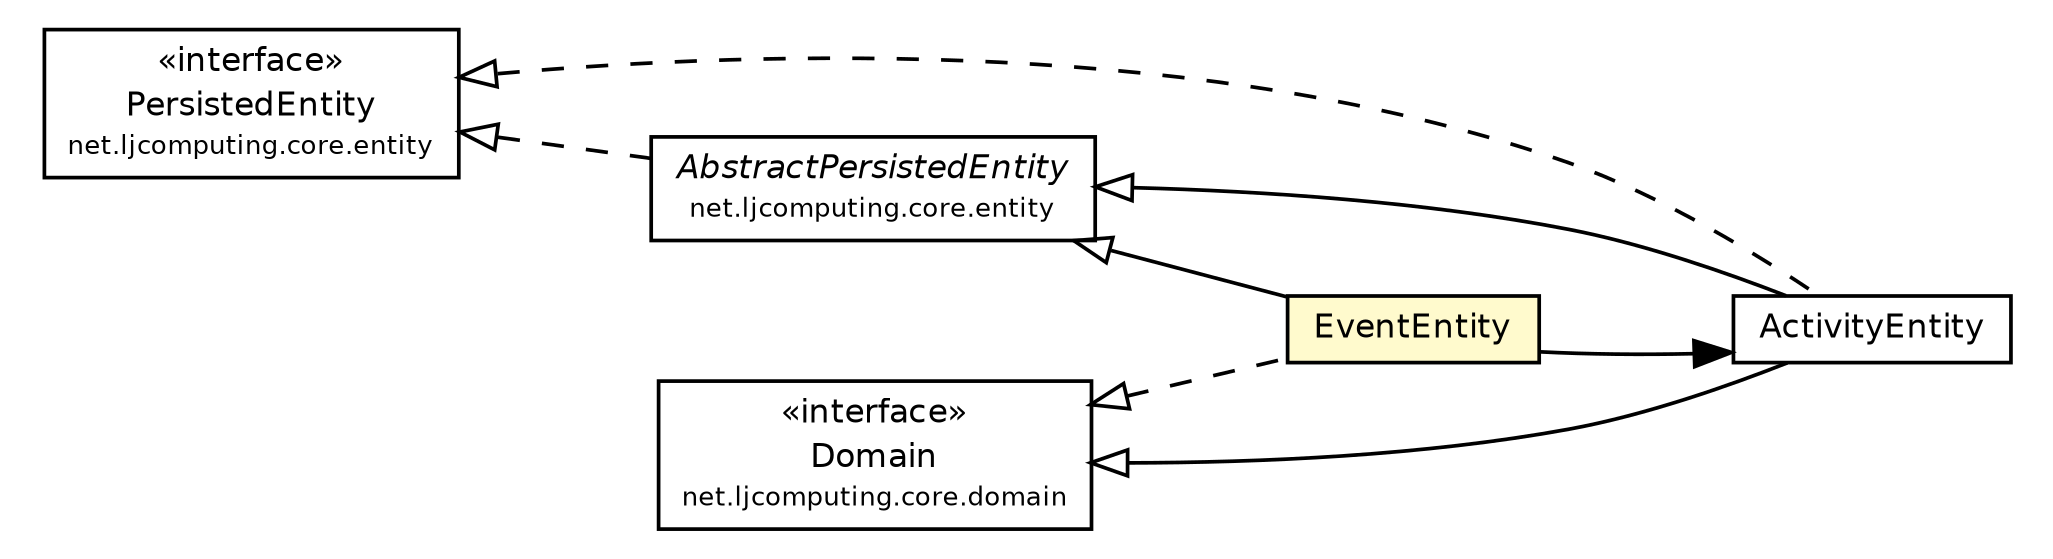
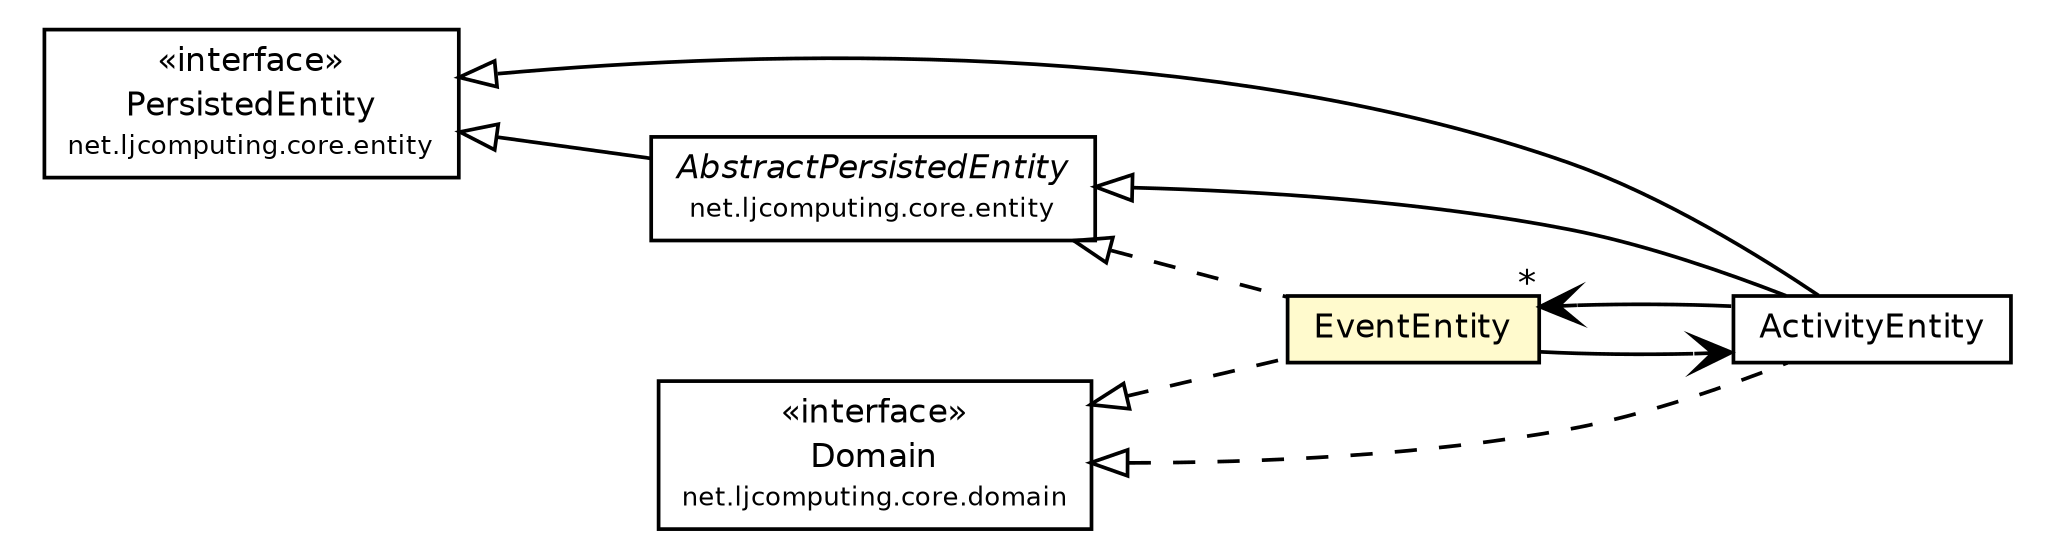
(1179, 78) -> (1179, 78)
(575, 148) -> (575, 148)
(1199, 274) -> (1199, 274)
none -> (1654, 304)
(1617, 354) -> (1617, 354)
(1463, 445) -> (1463, 445)
